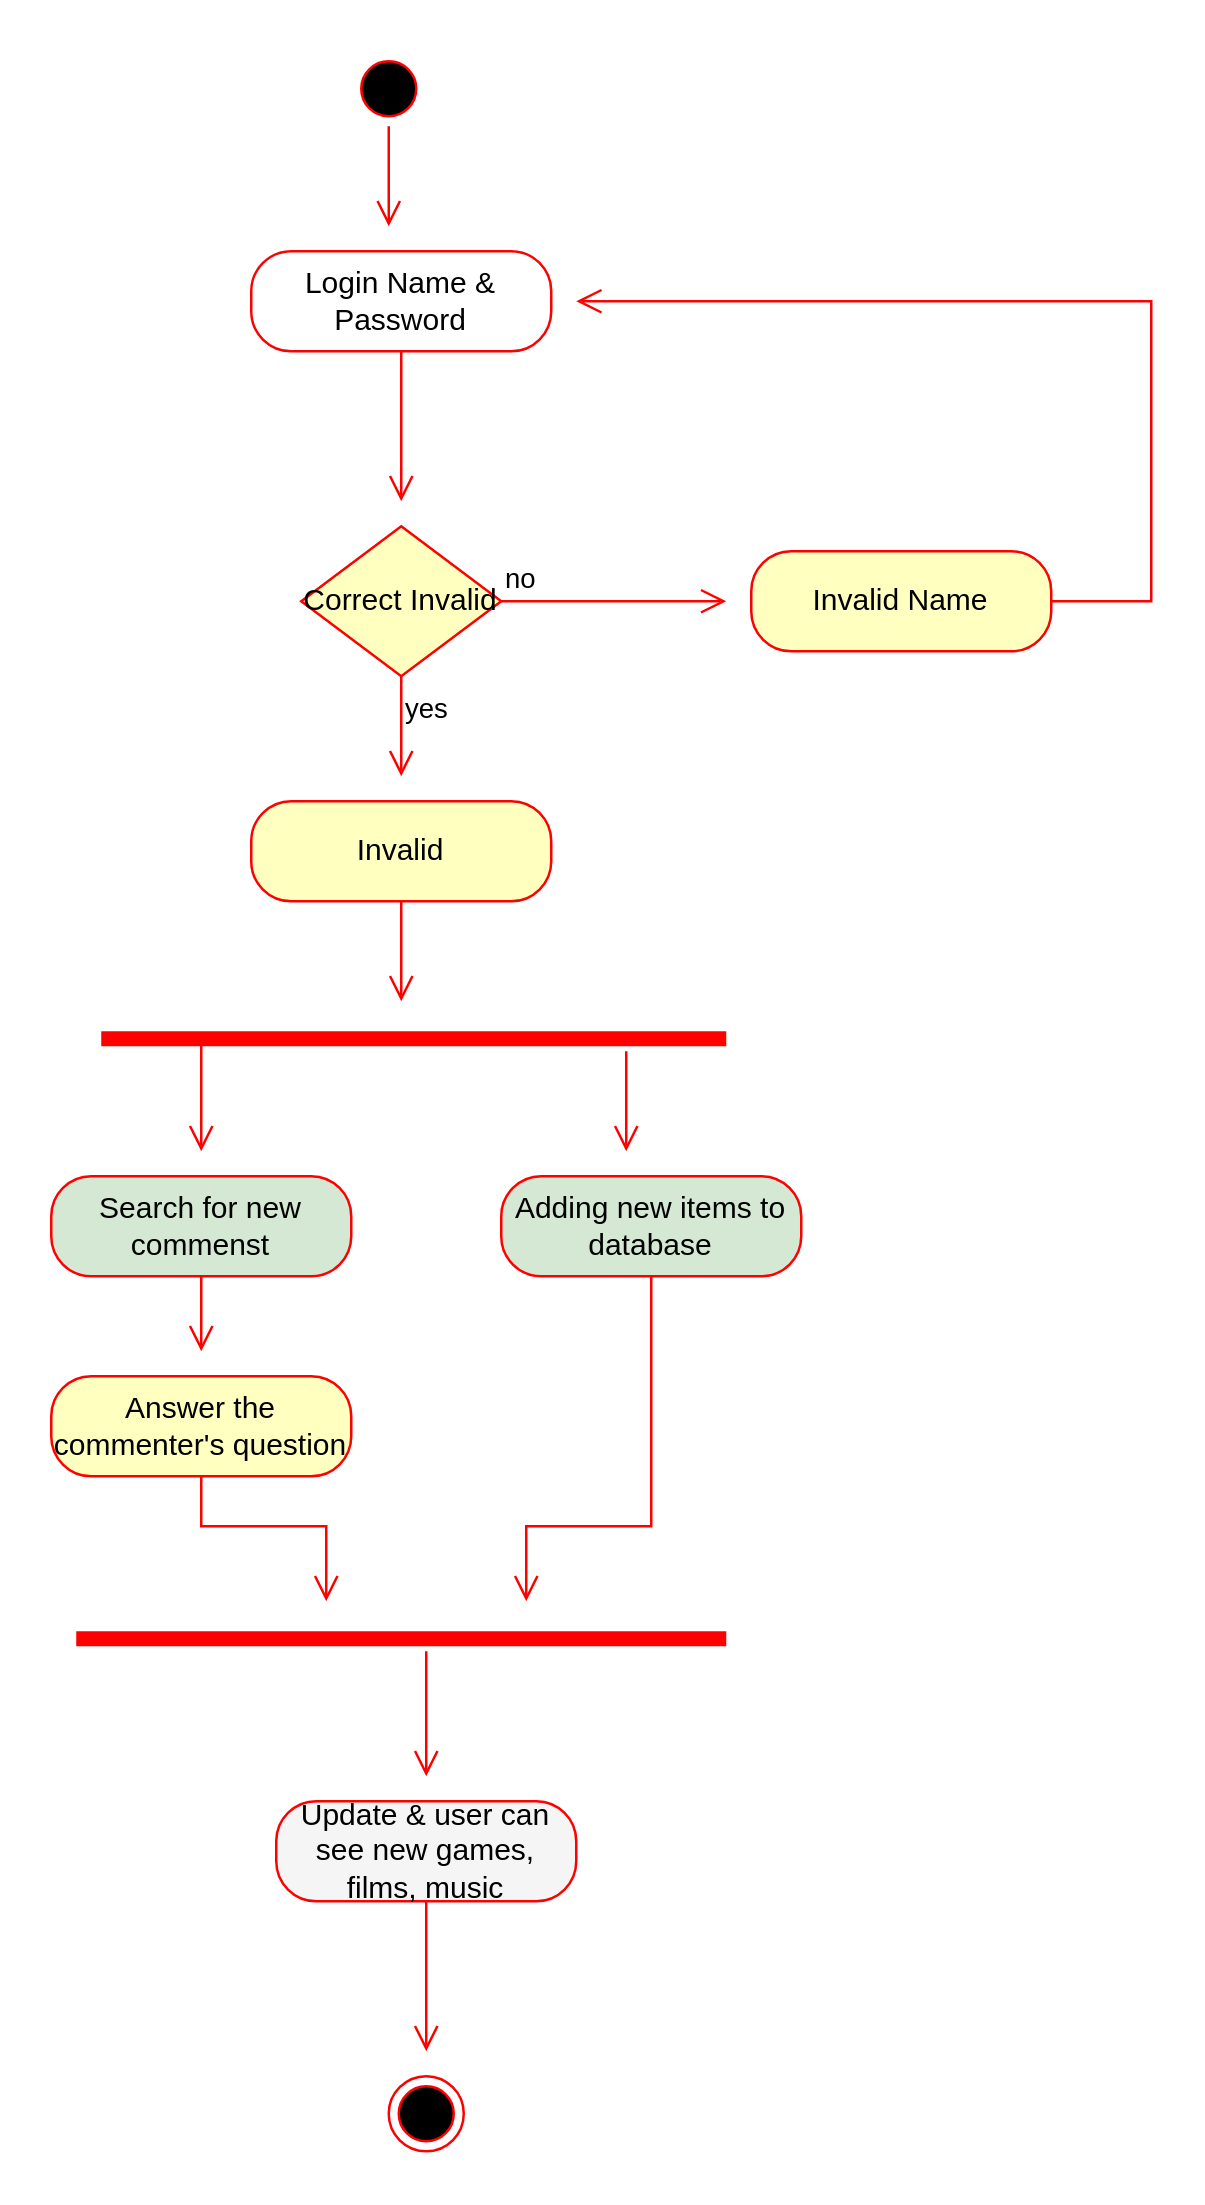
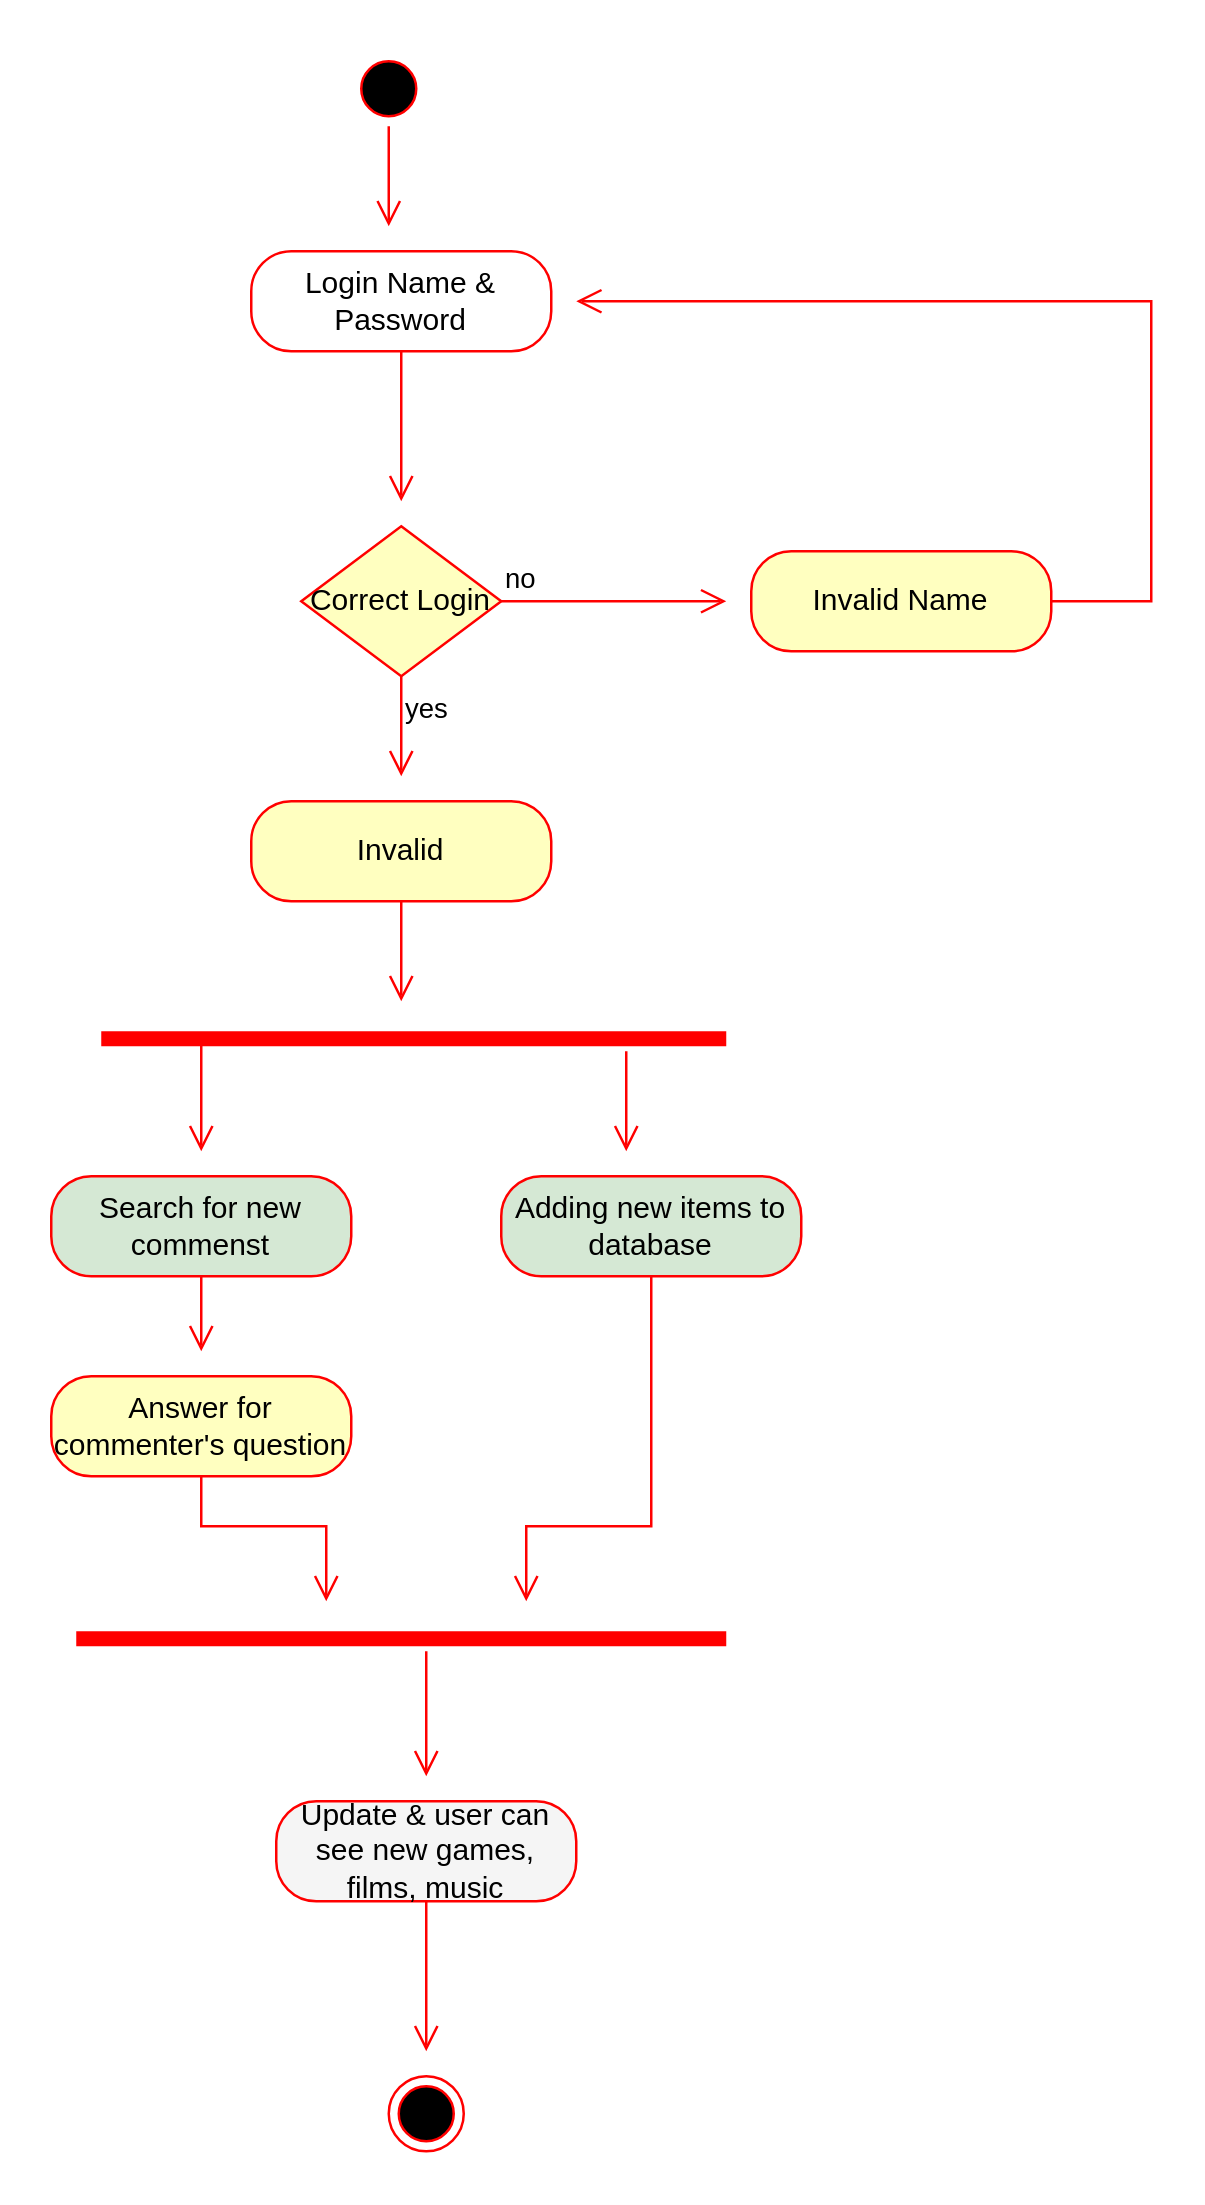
(401, 601) -> (401, 601)
(201, 1426) -> (201, 1426)
